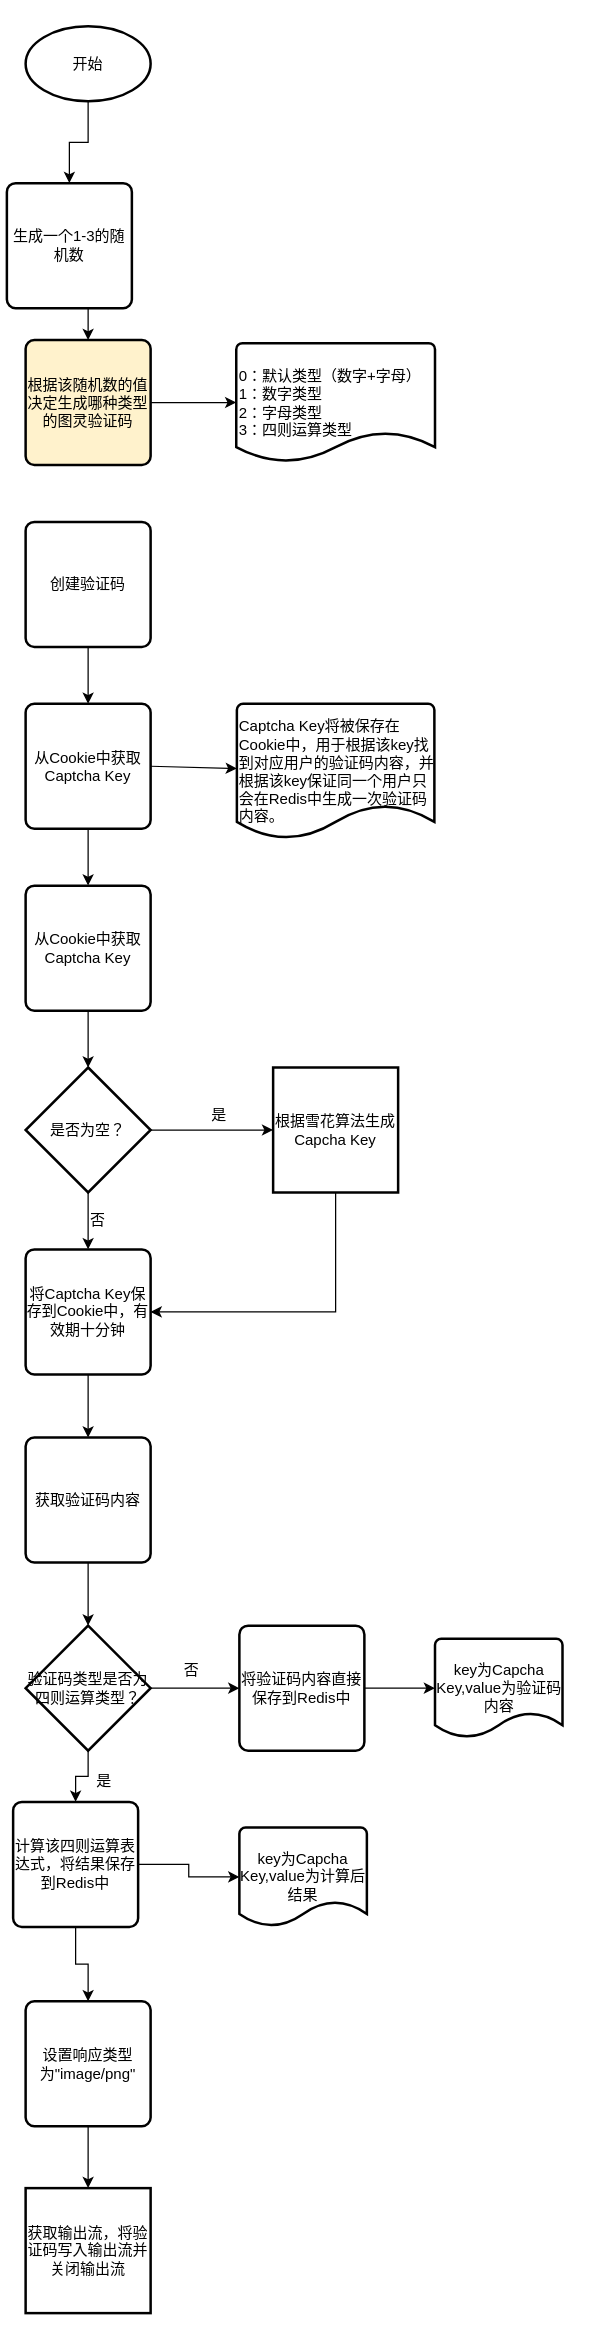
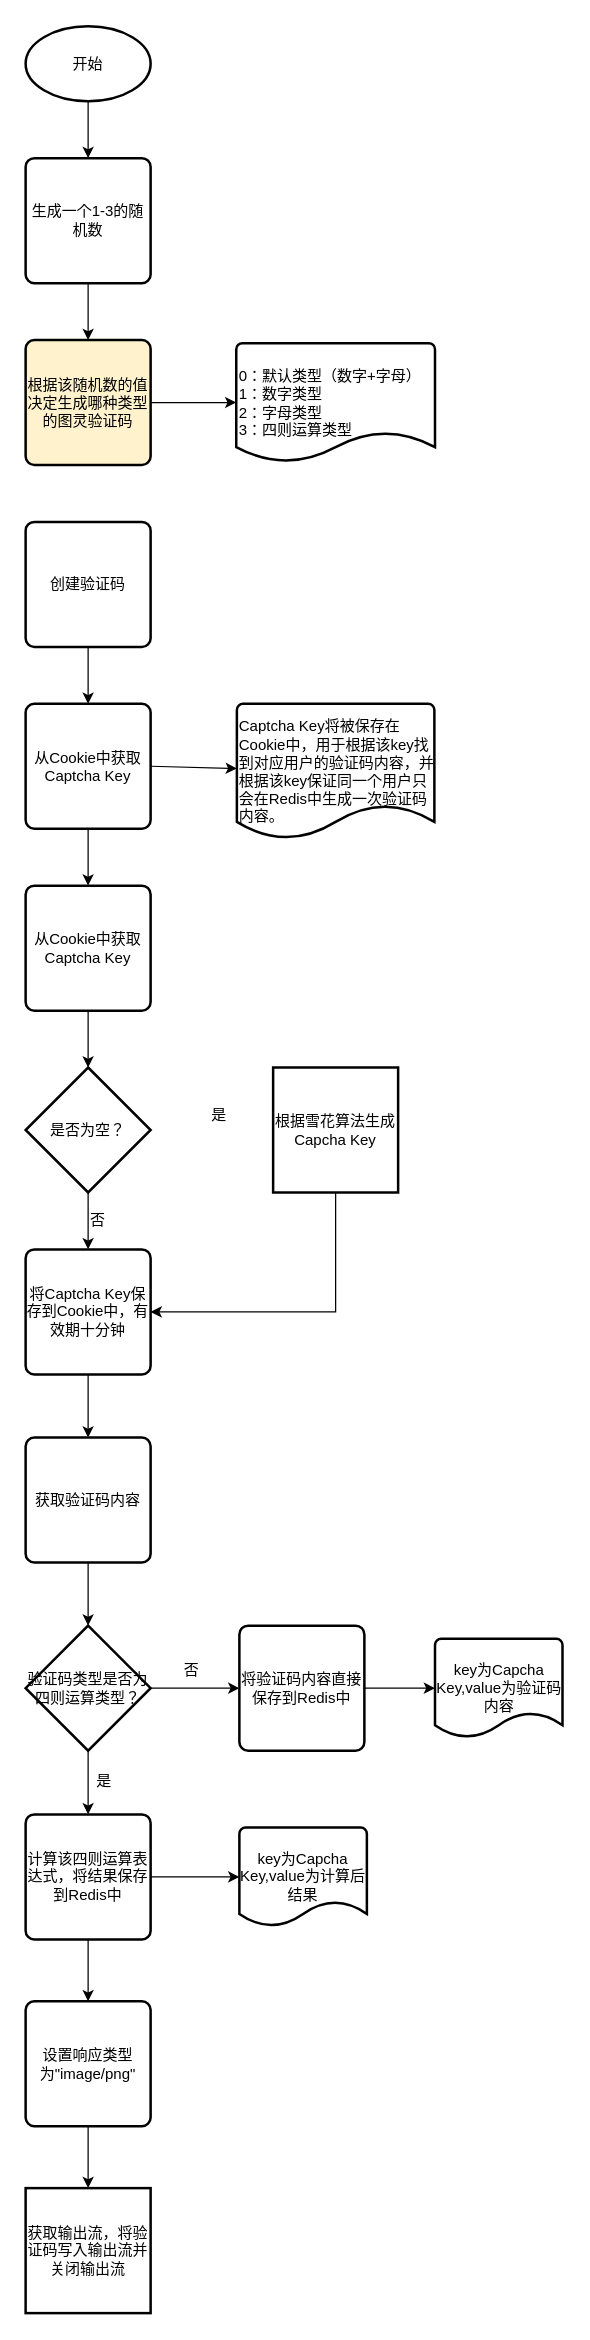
(69, 246) -> (88, 221)
(208, 1130) -> none
(76, 1864) -> (88, 1877)
